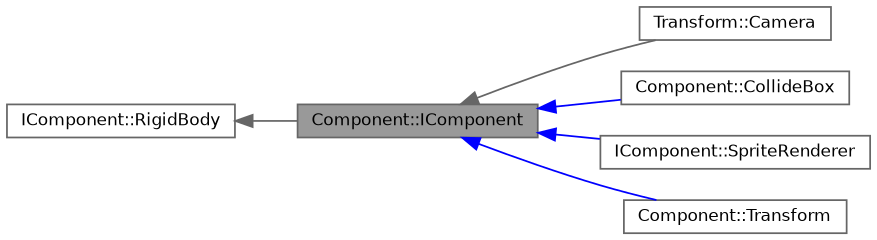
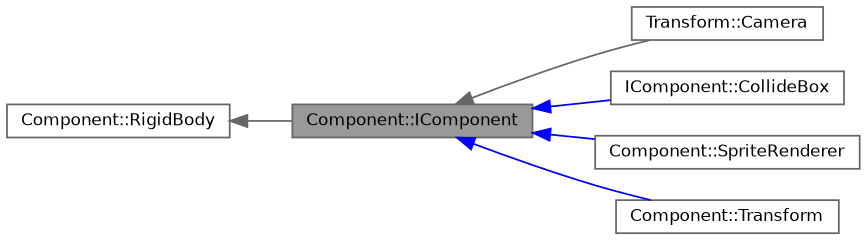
(735, 88) -> (727, 88)
(121, 121) -> (118, 121)
(735, 152) -> (727, 152)
